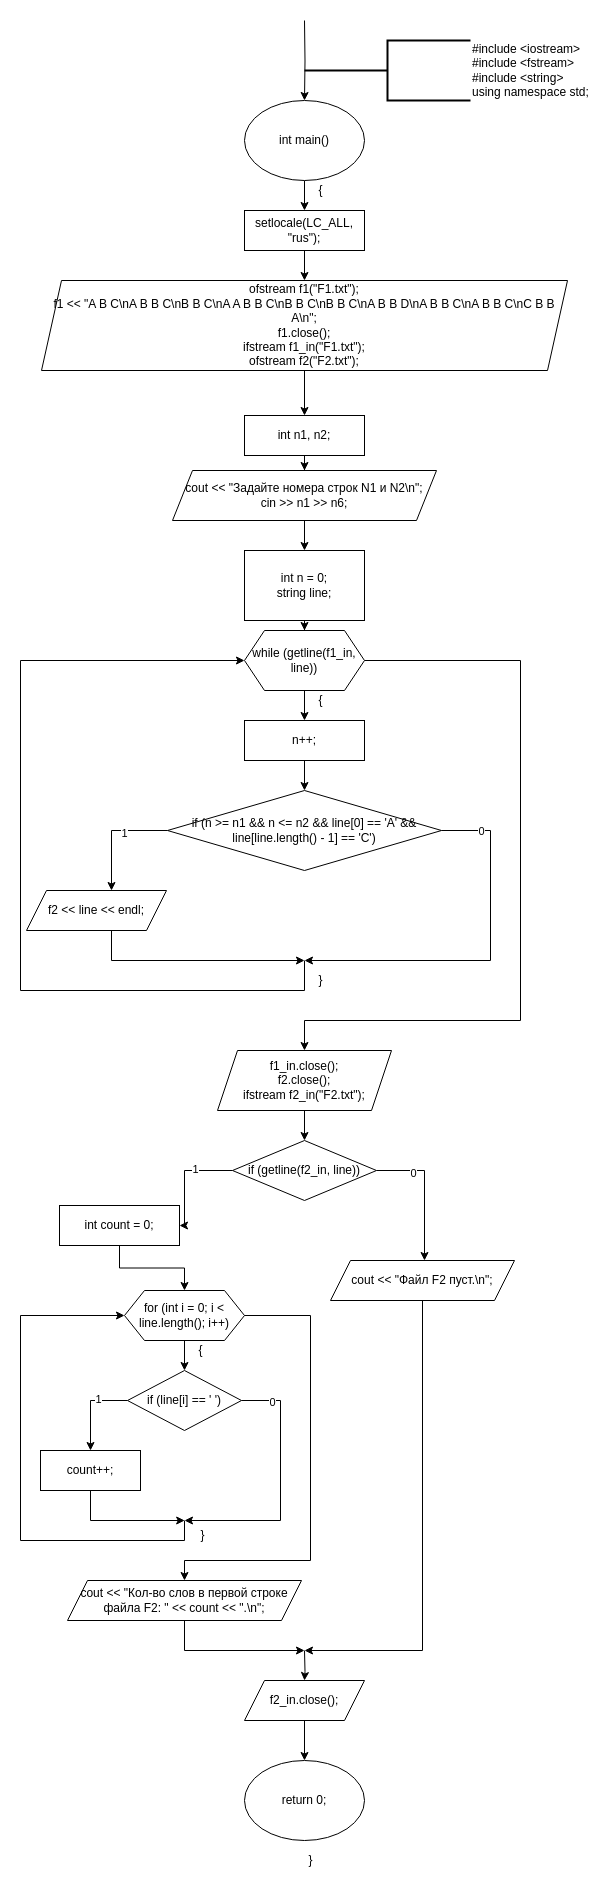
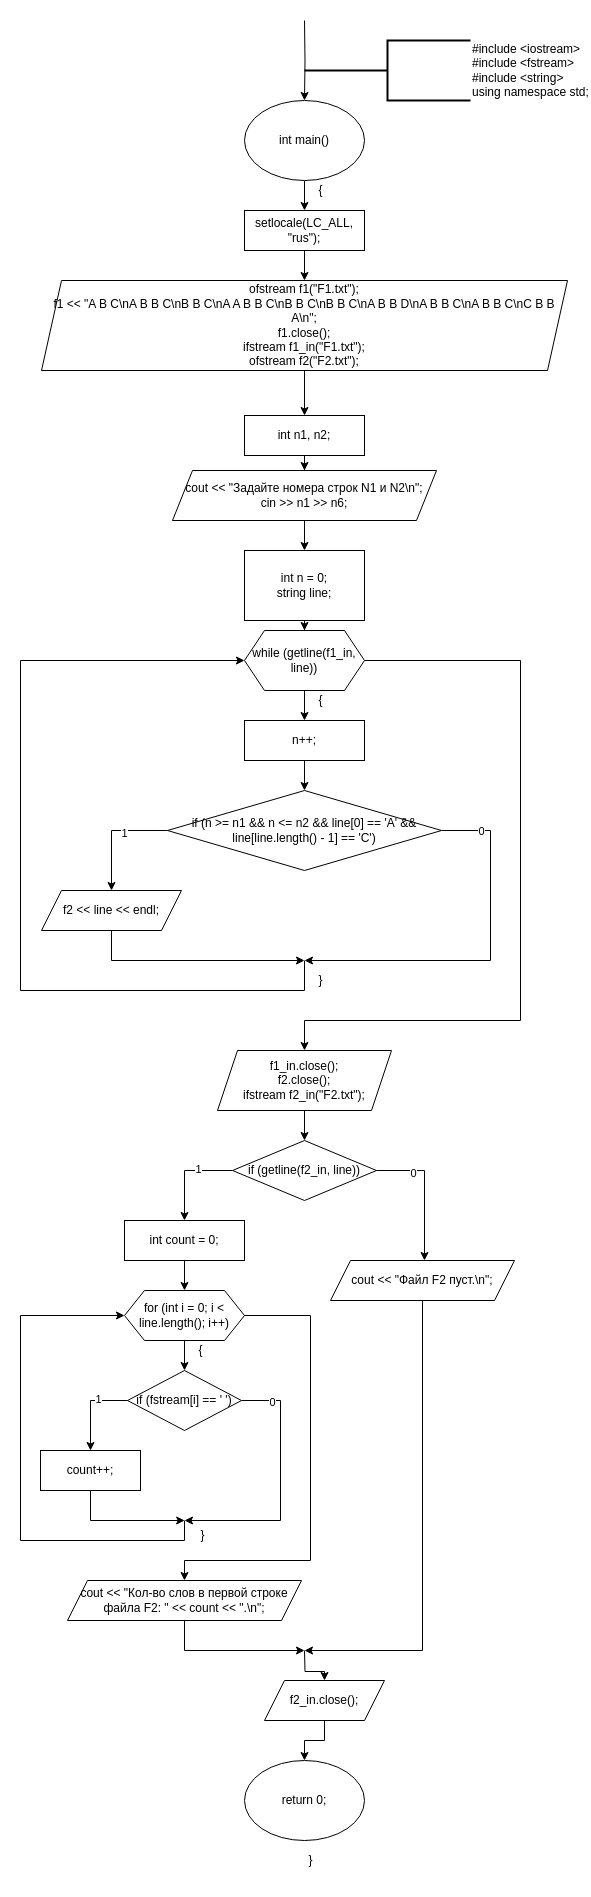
(97, 911) -> (112, 911)
(120, 1226) -> (185, 1241)
(185, 1401) -> (185, 1401)
(305, 1701) -> (325, 1701)
